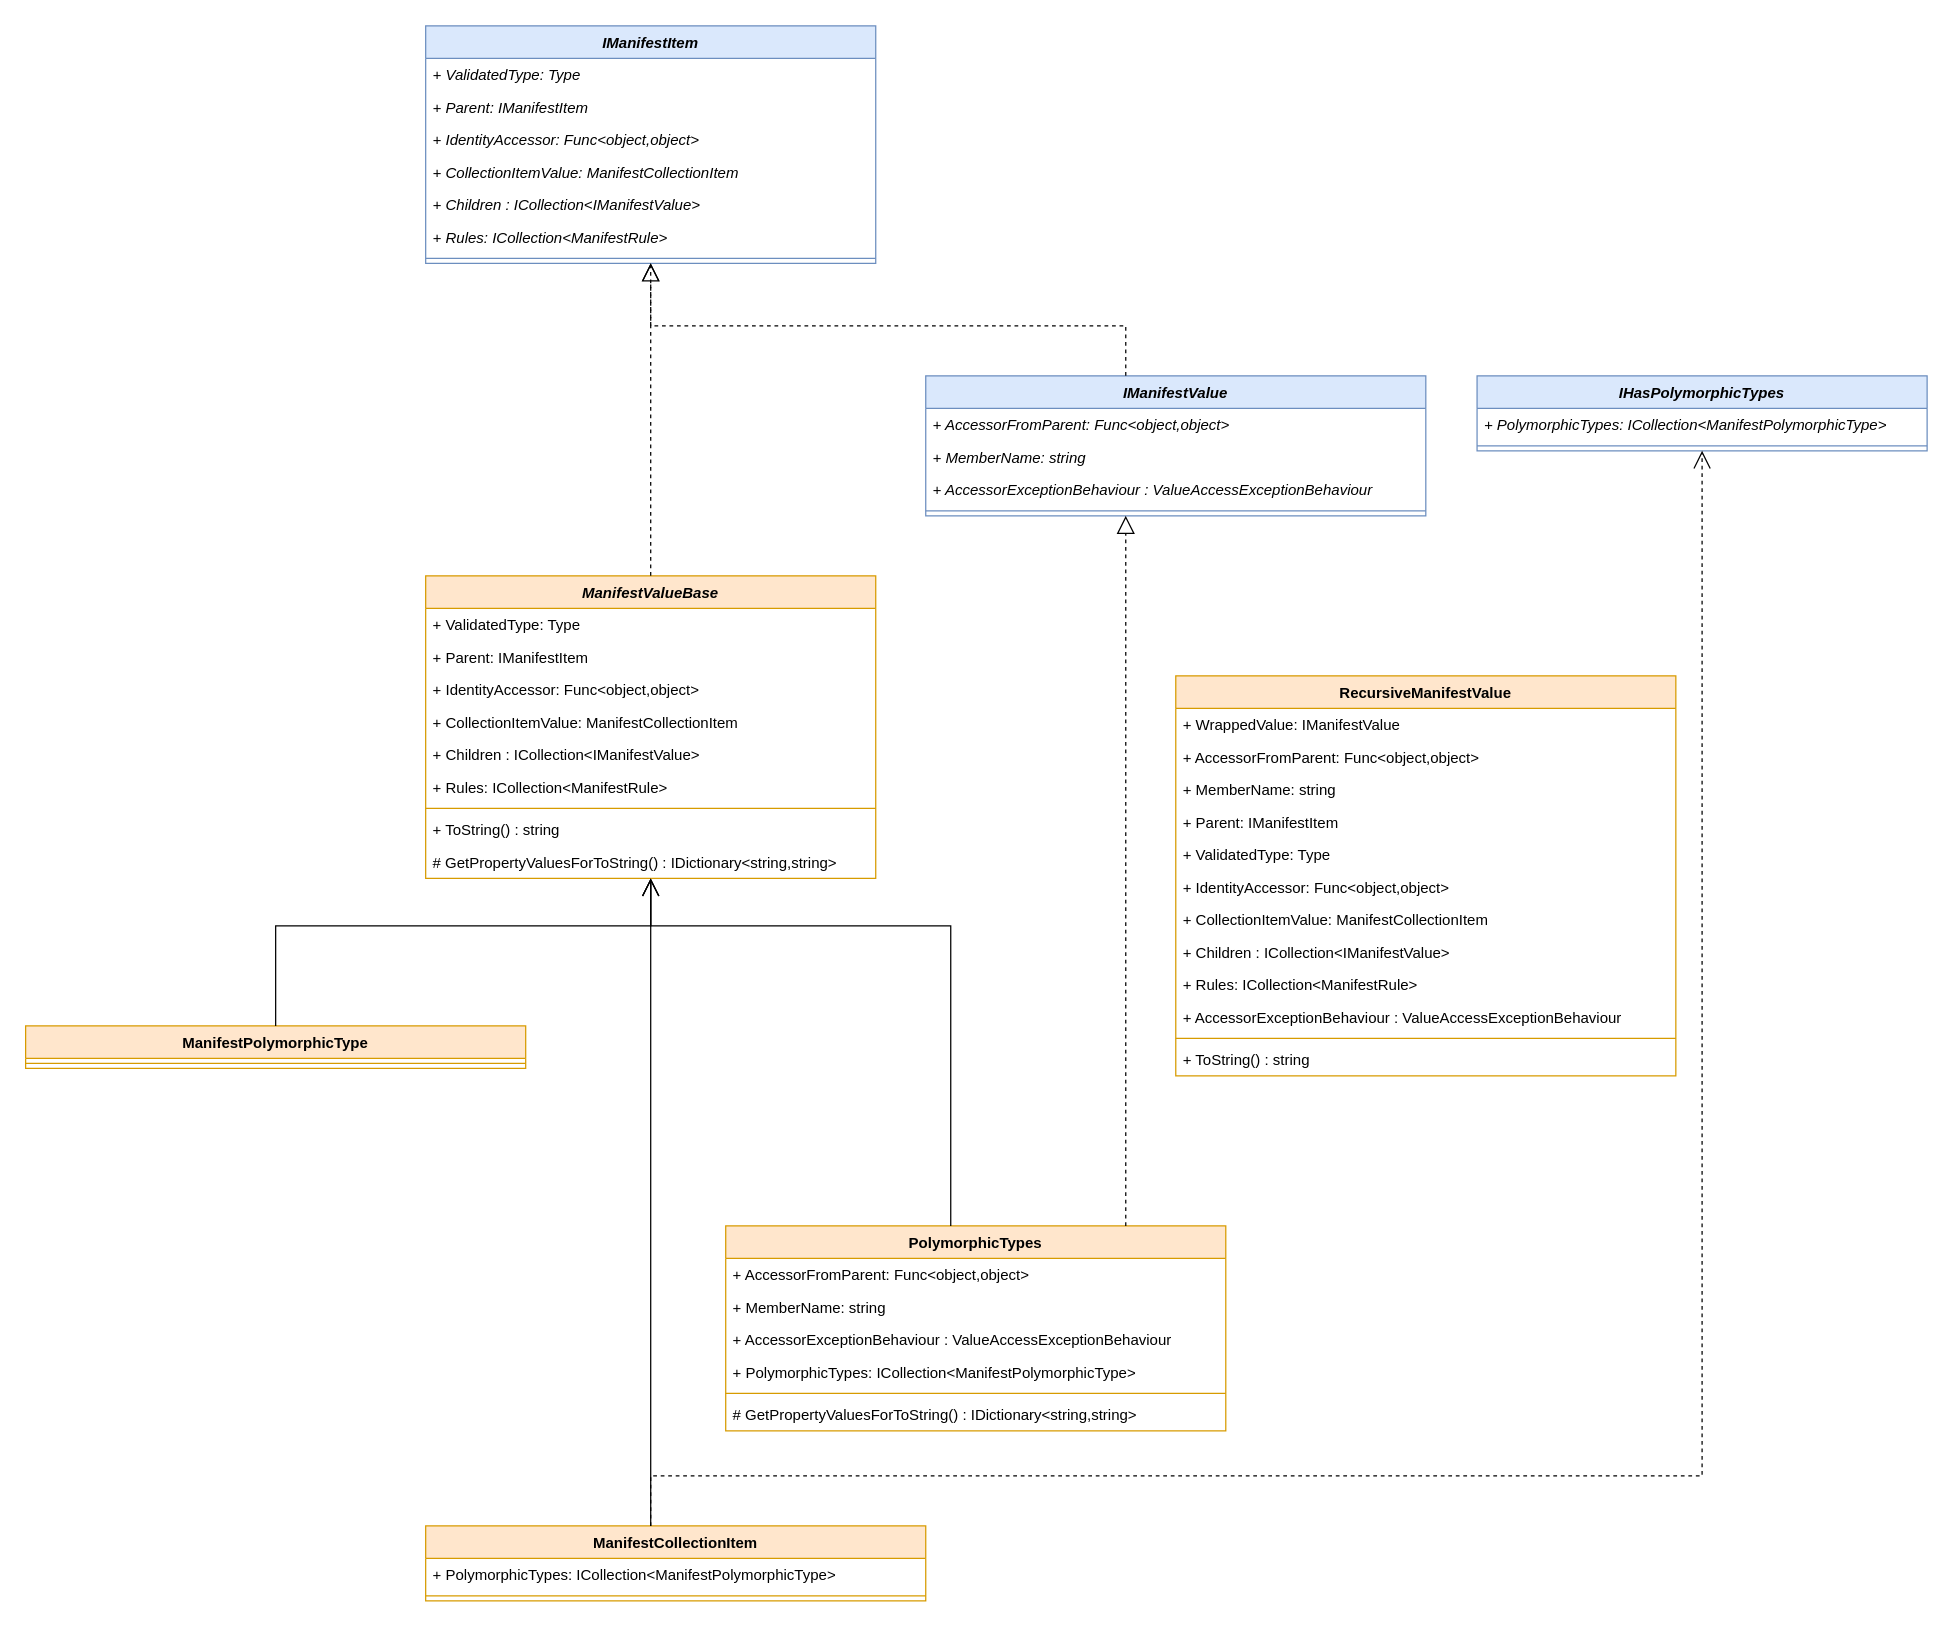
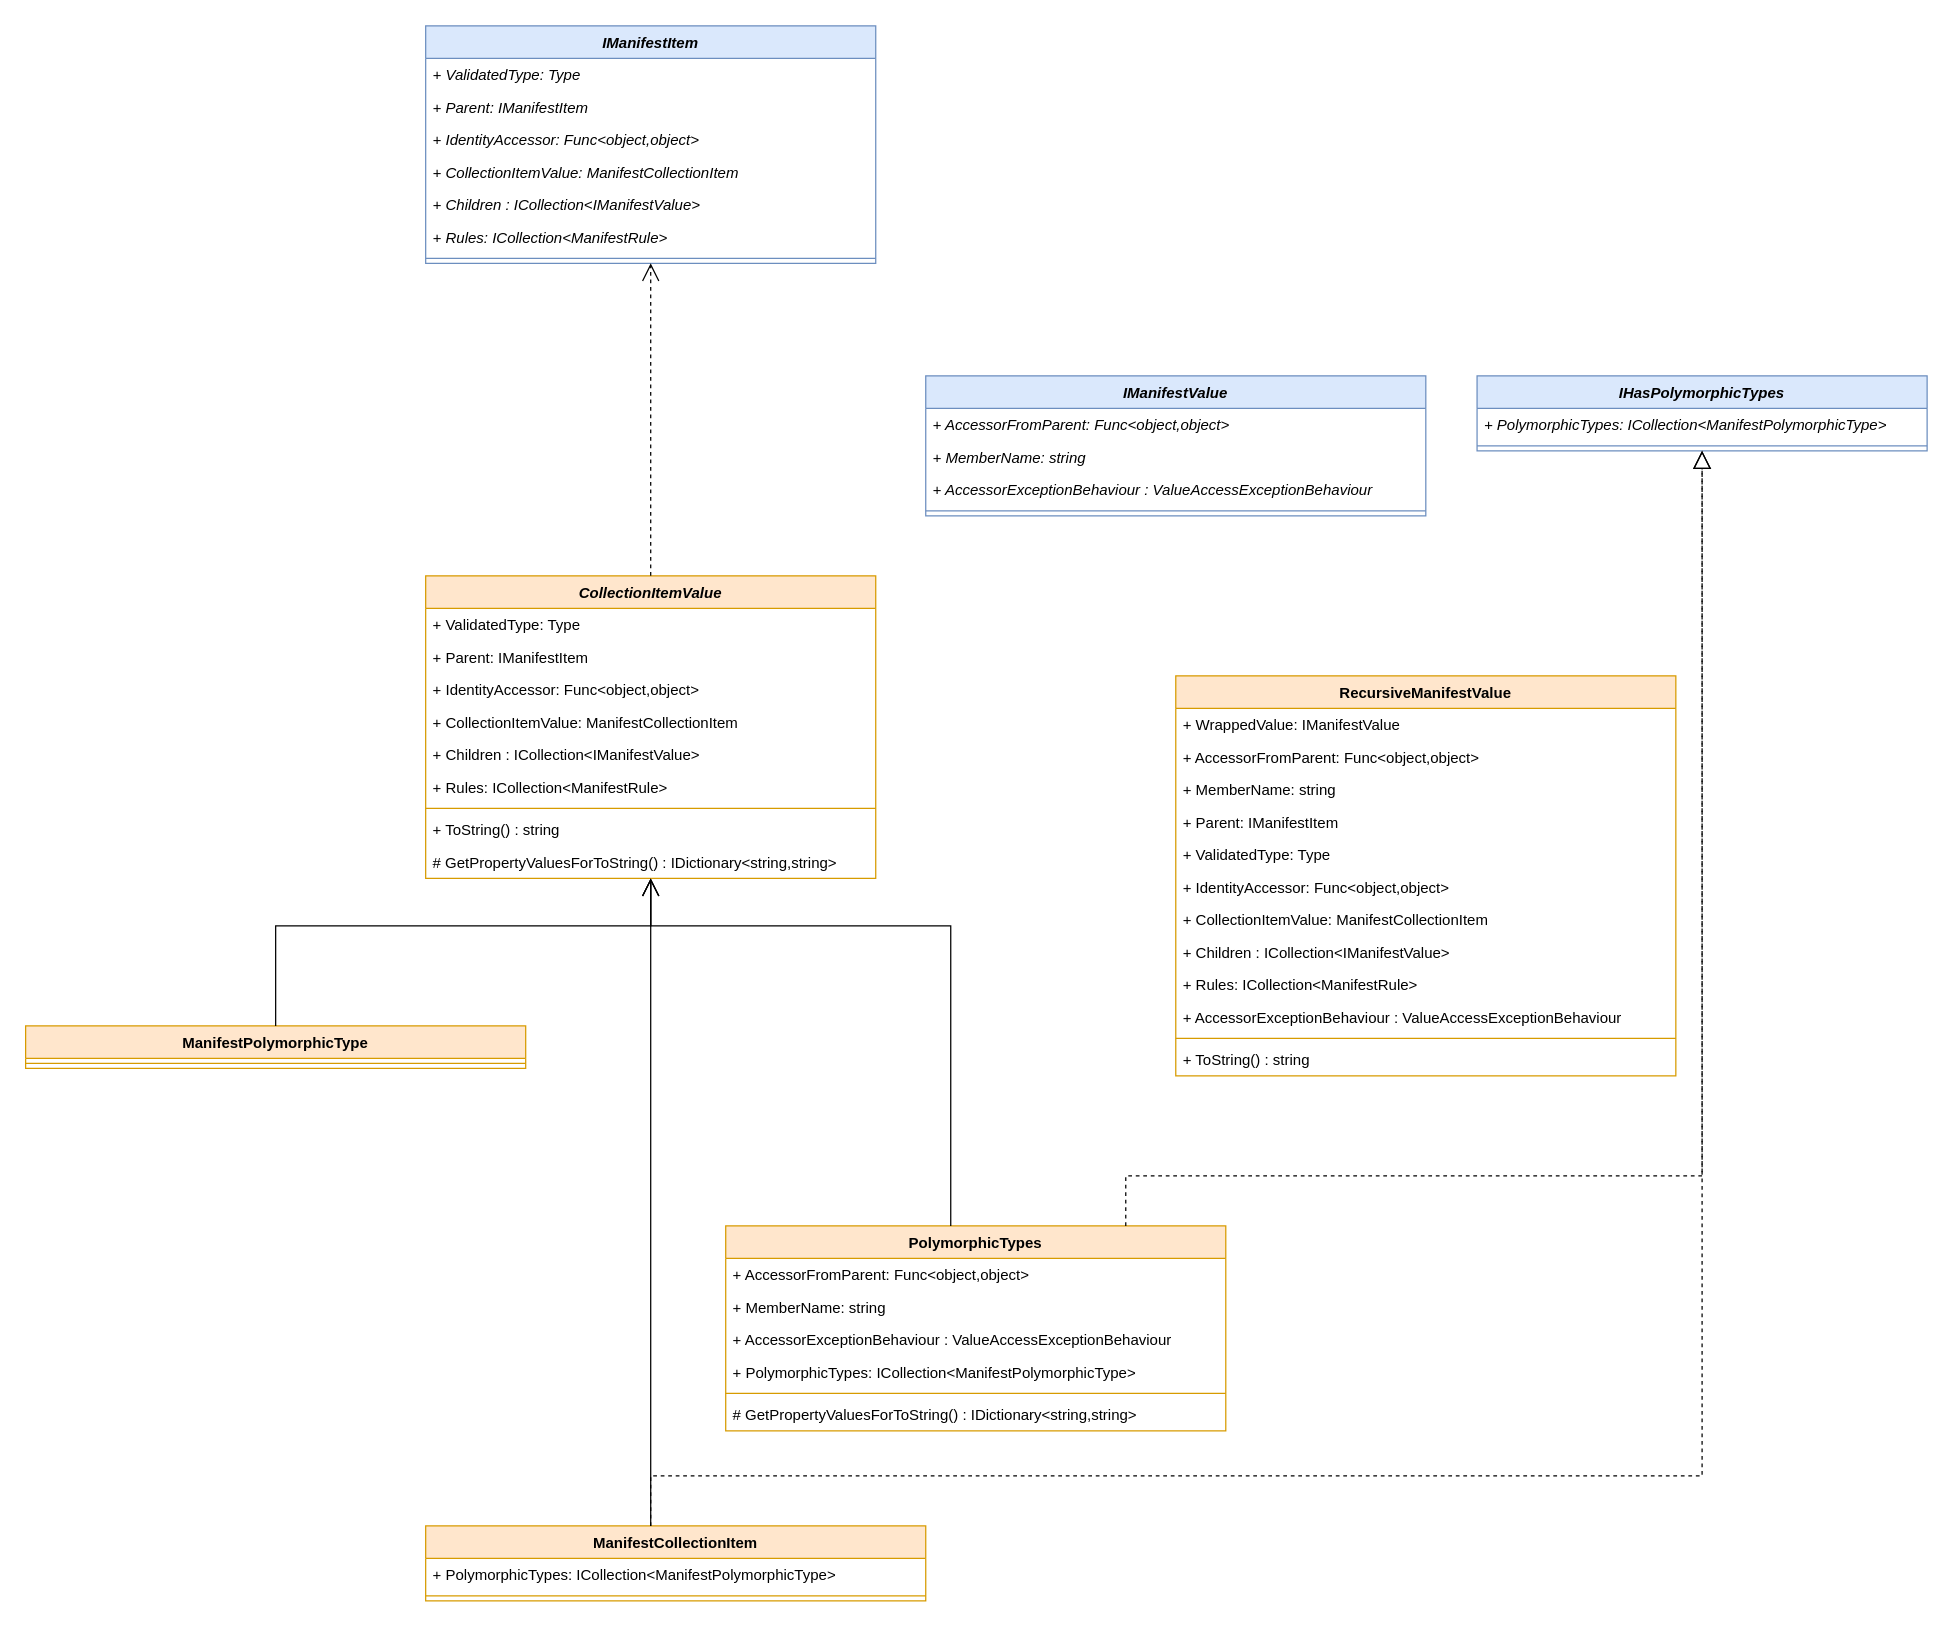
(914, 326) -> none
(1702, 462) -> (1702, 1177)
(650, 593) -> (650, 593)
(1126, 854) -> none
none -> (1412, 1176)
